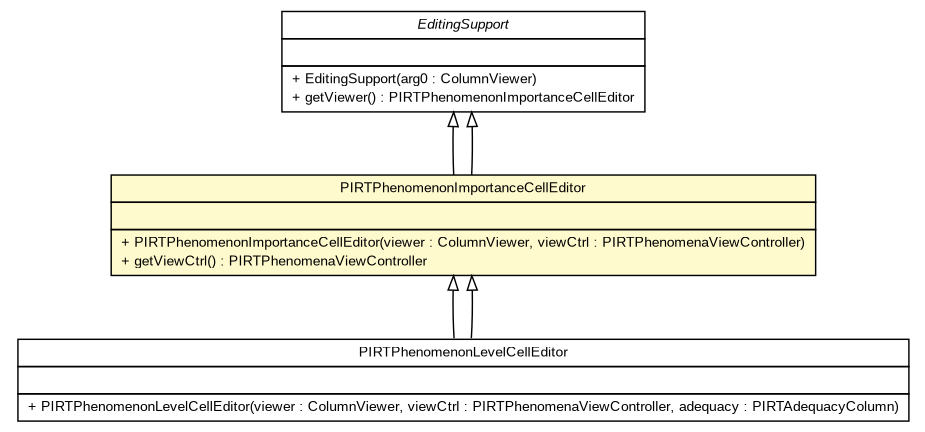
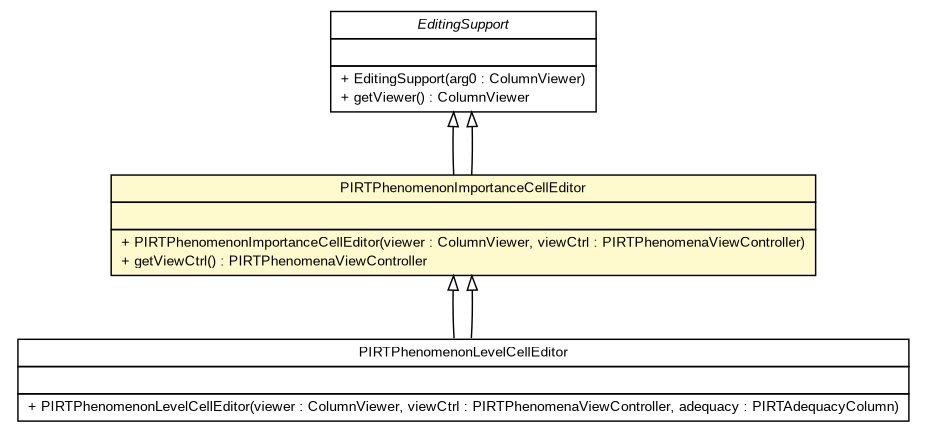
(463, 98) -> (435, 98)
